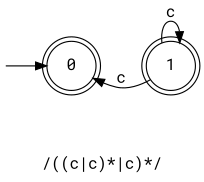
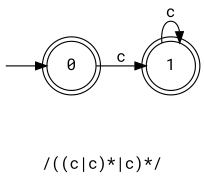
(127, 88) -> (115, 66)
